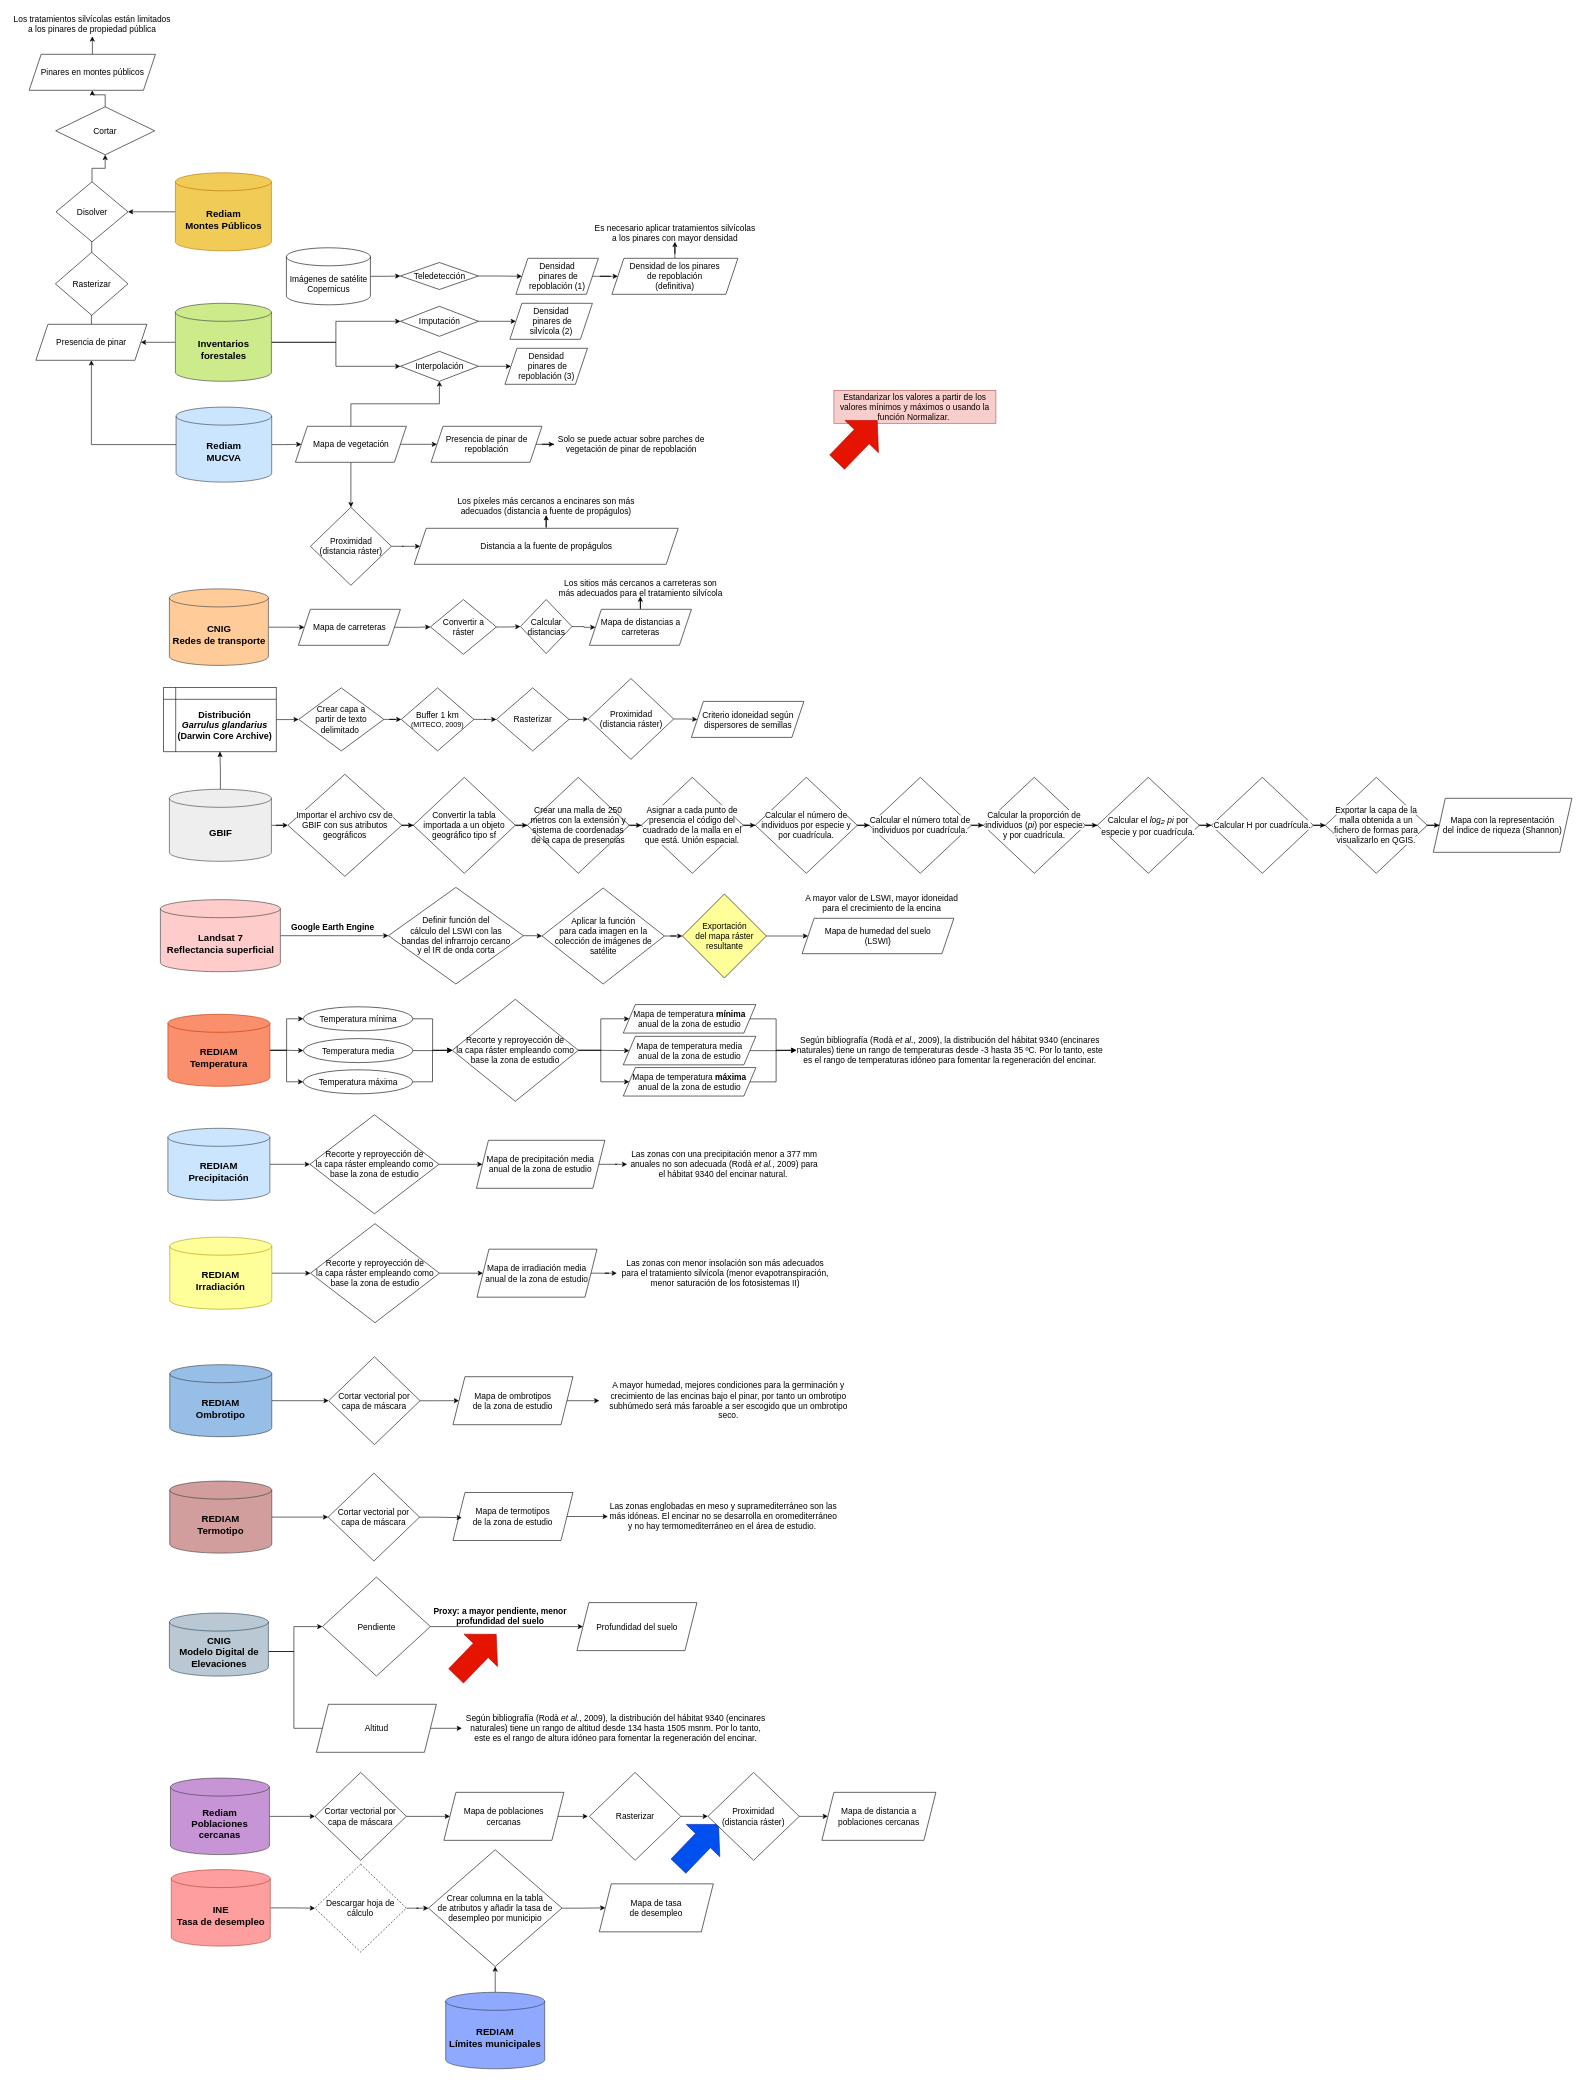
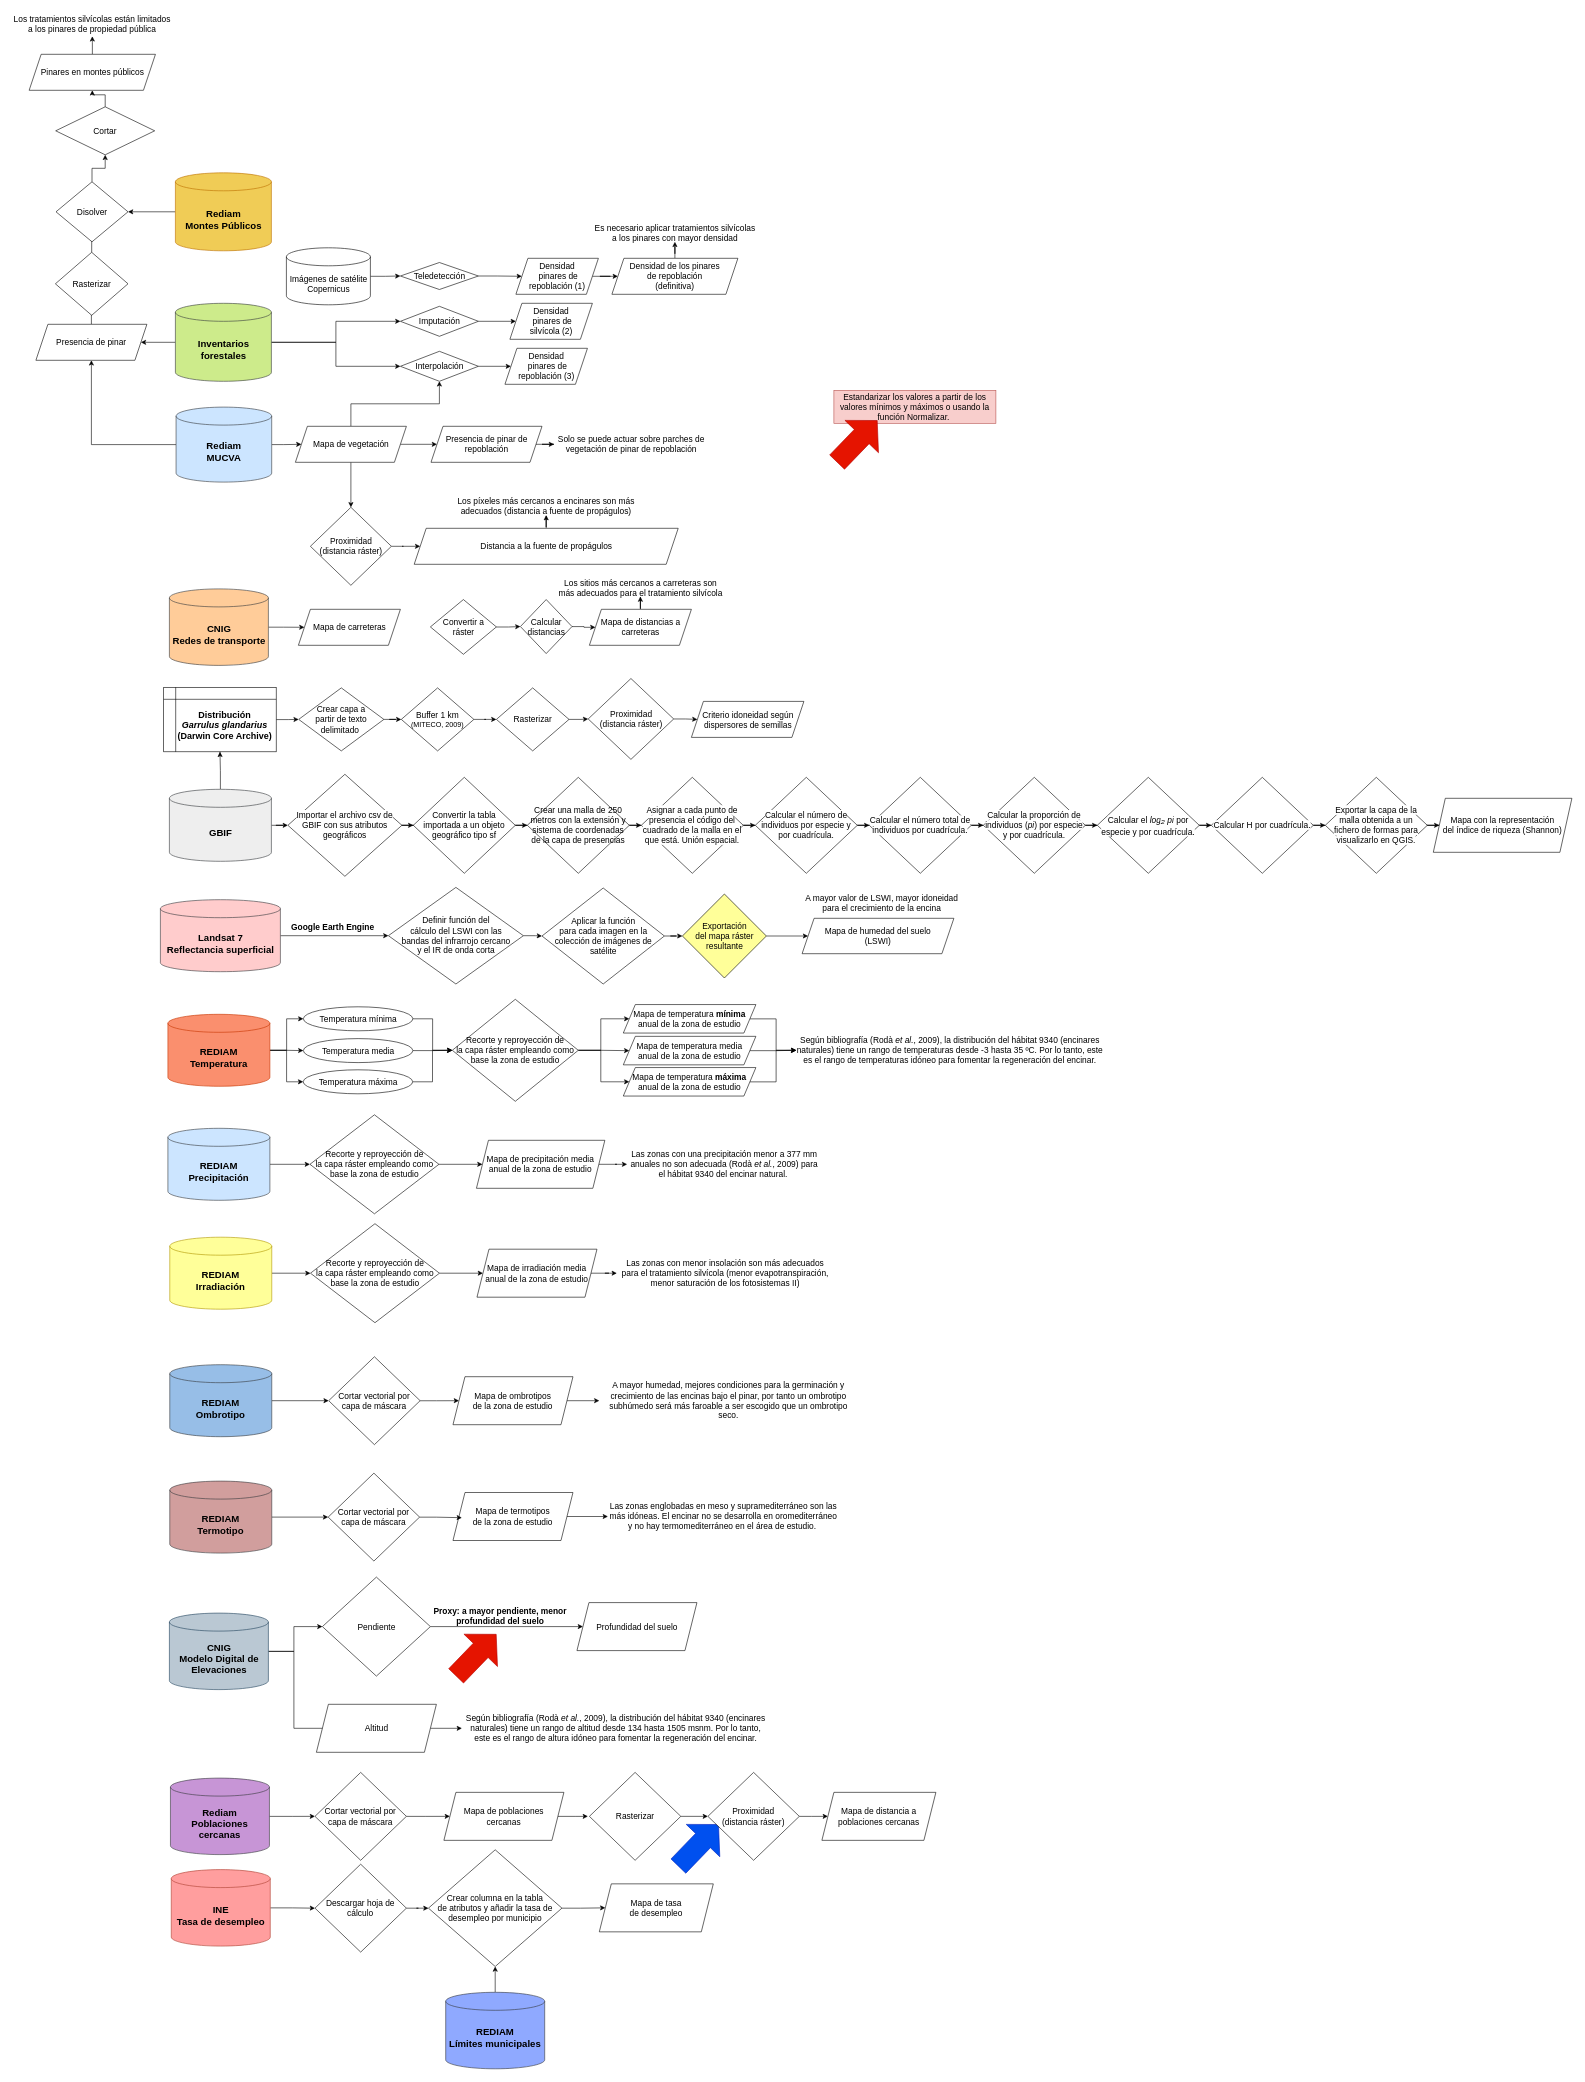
(424, 627) -> none
(219, 1645) -> (219, 1651)
(360, 1908) -> (360, 1908)
